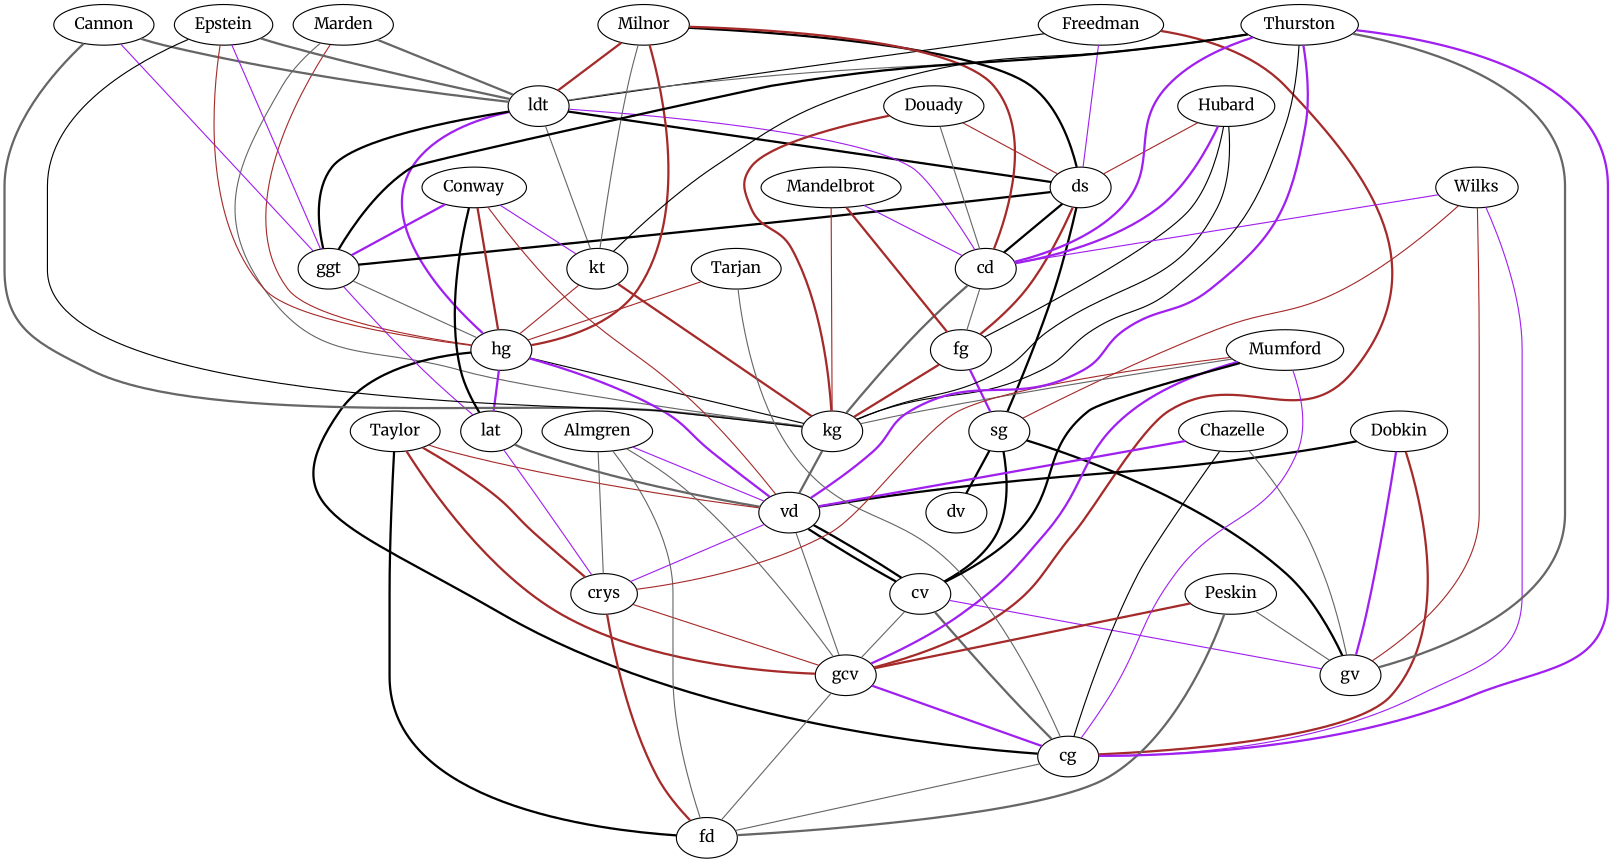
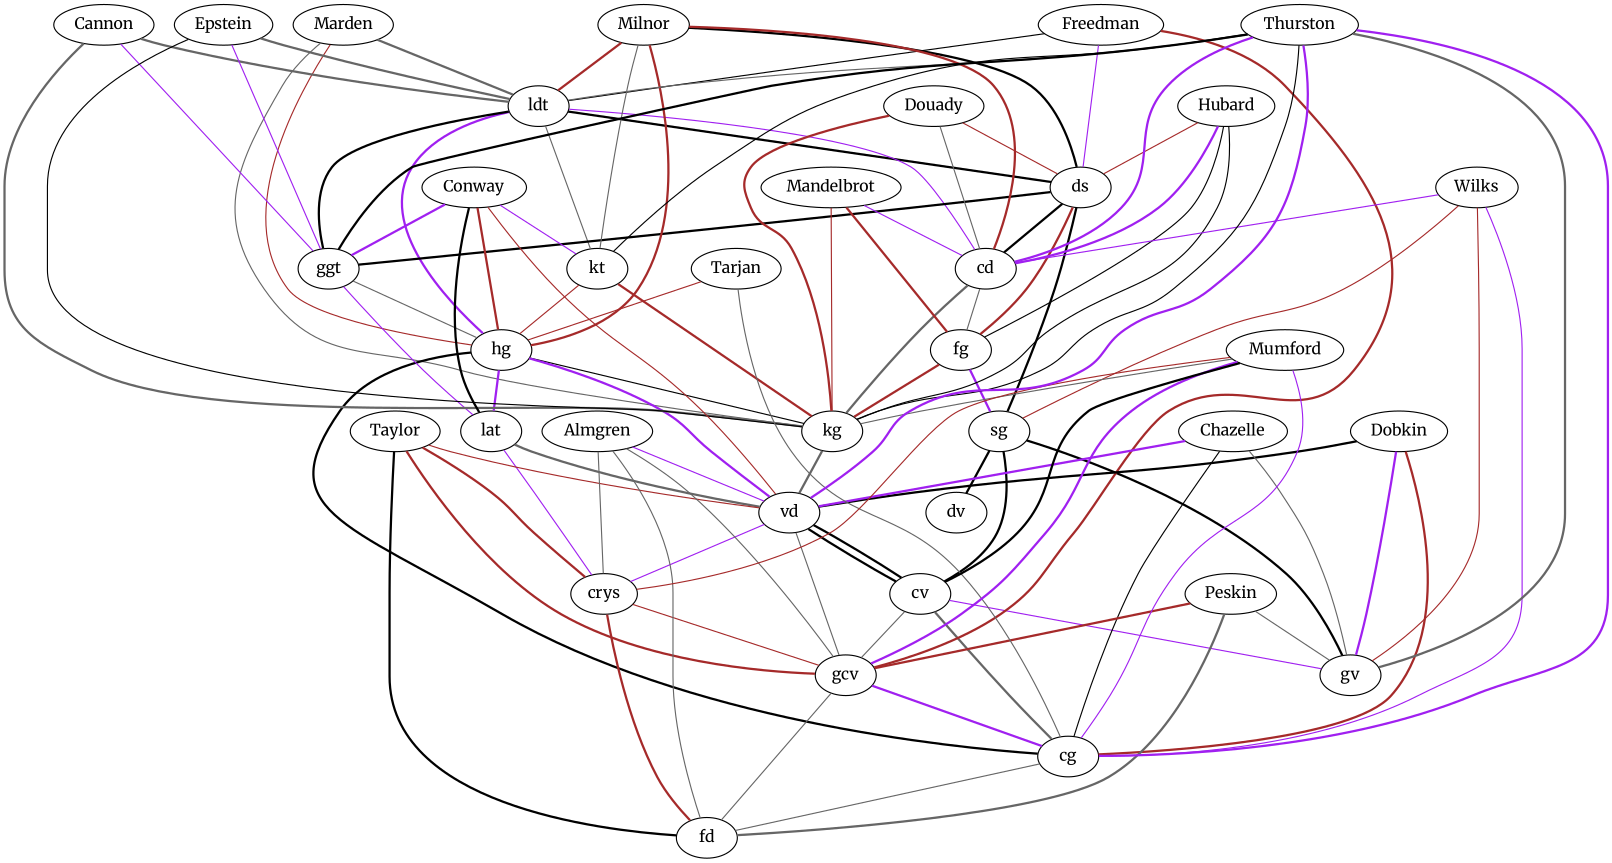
(231, 232) -> none
